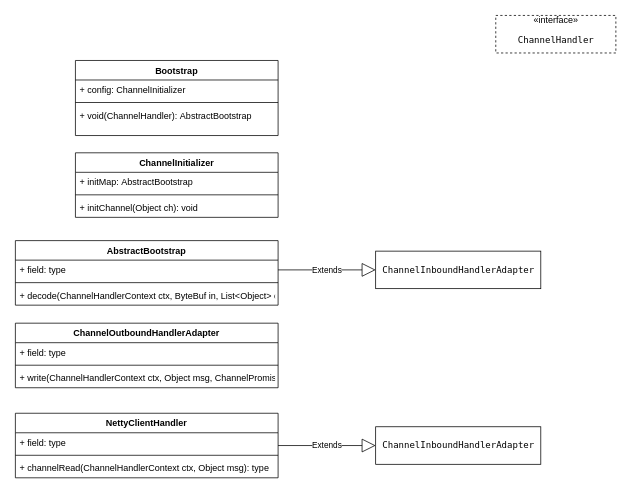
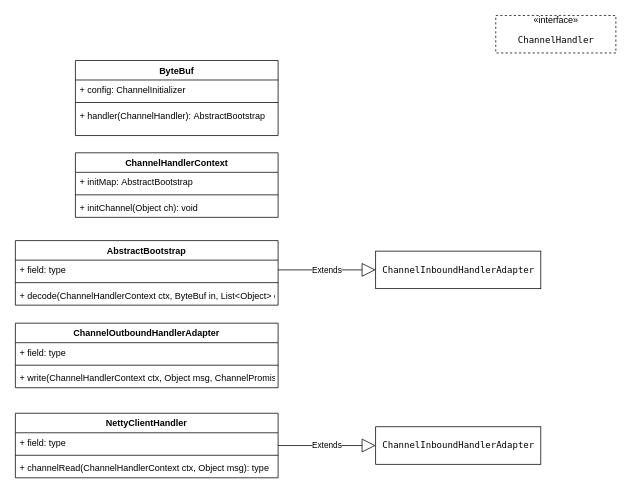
(176, 71) -> (176, 71)
(178, 116) -> (186, 116)
(176, 163) -> (176, 163)
